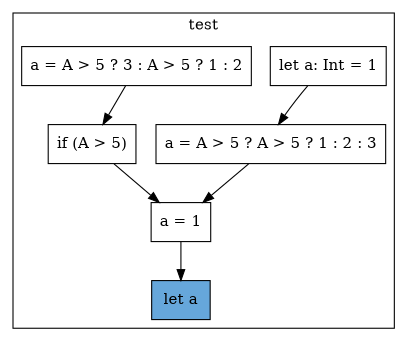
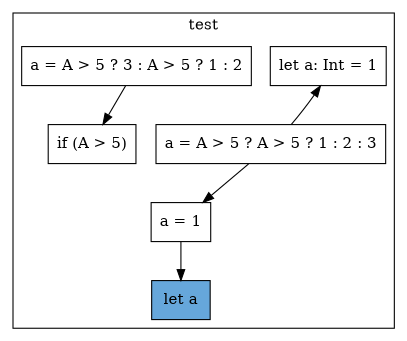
(296, 100) -> (303, 110)
(132, 180) -> none
